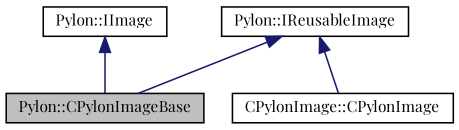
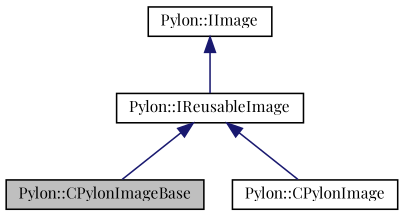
(105, 73) -> (210, 73)
(343, 108) -> (315, 195)
